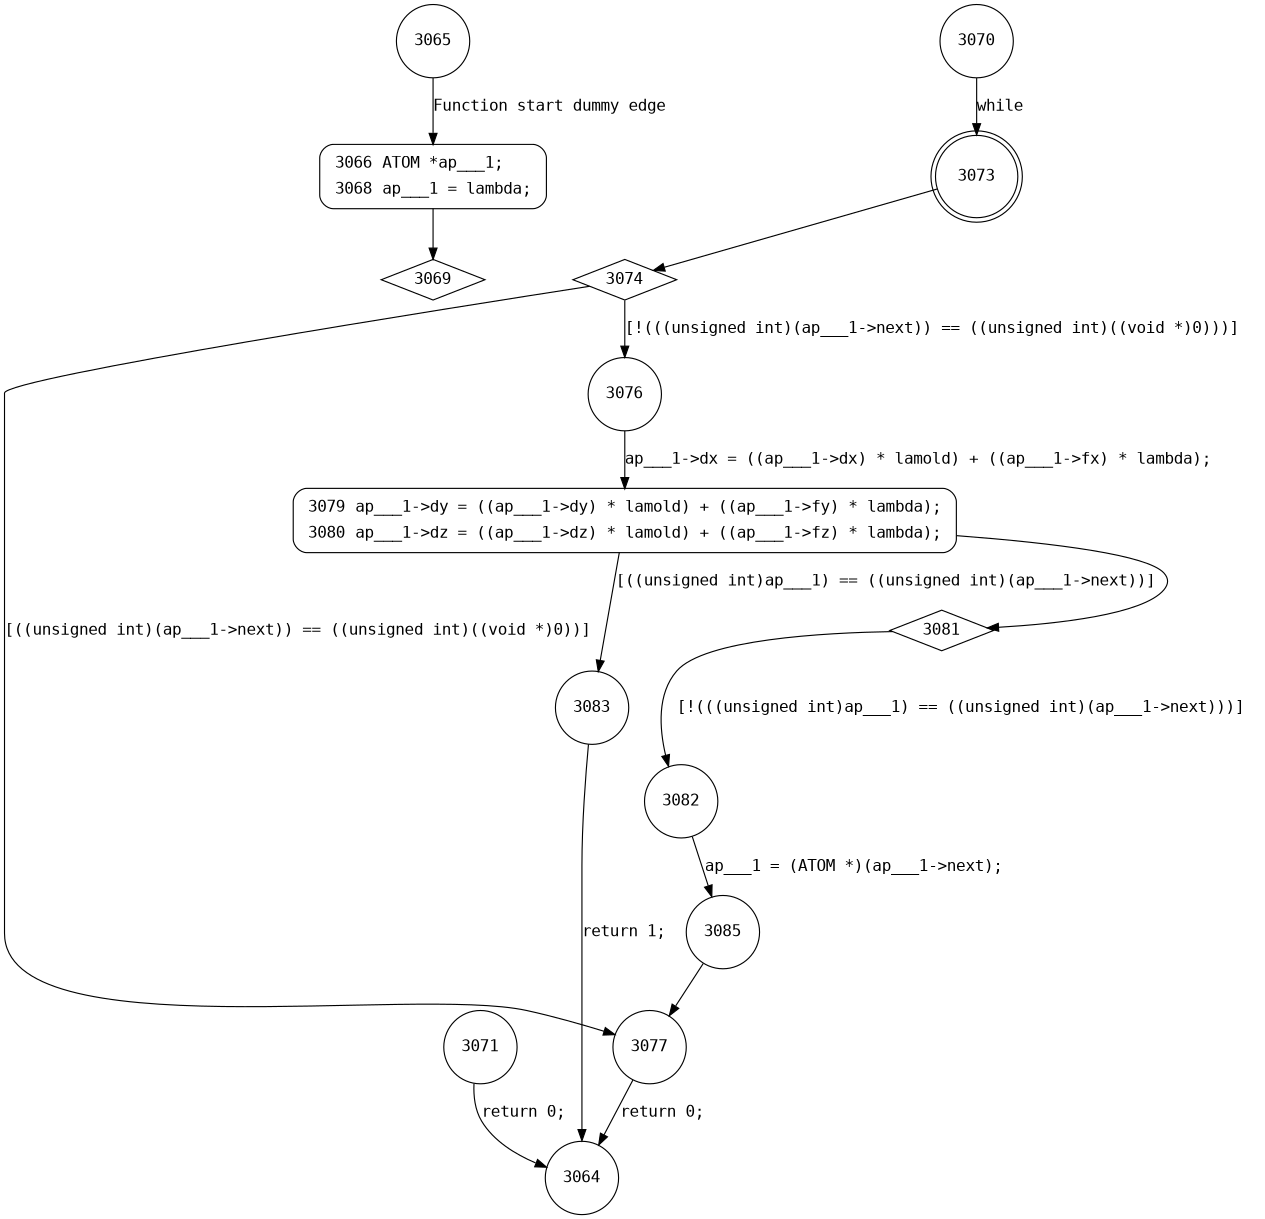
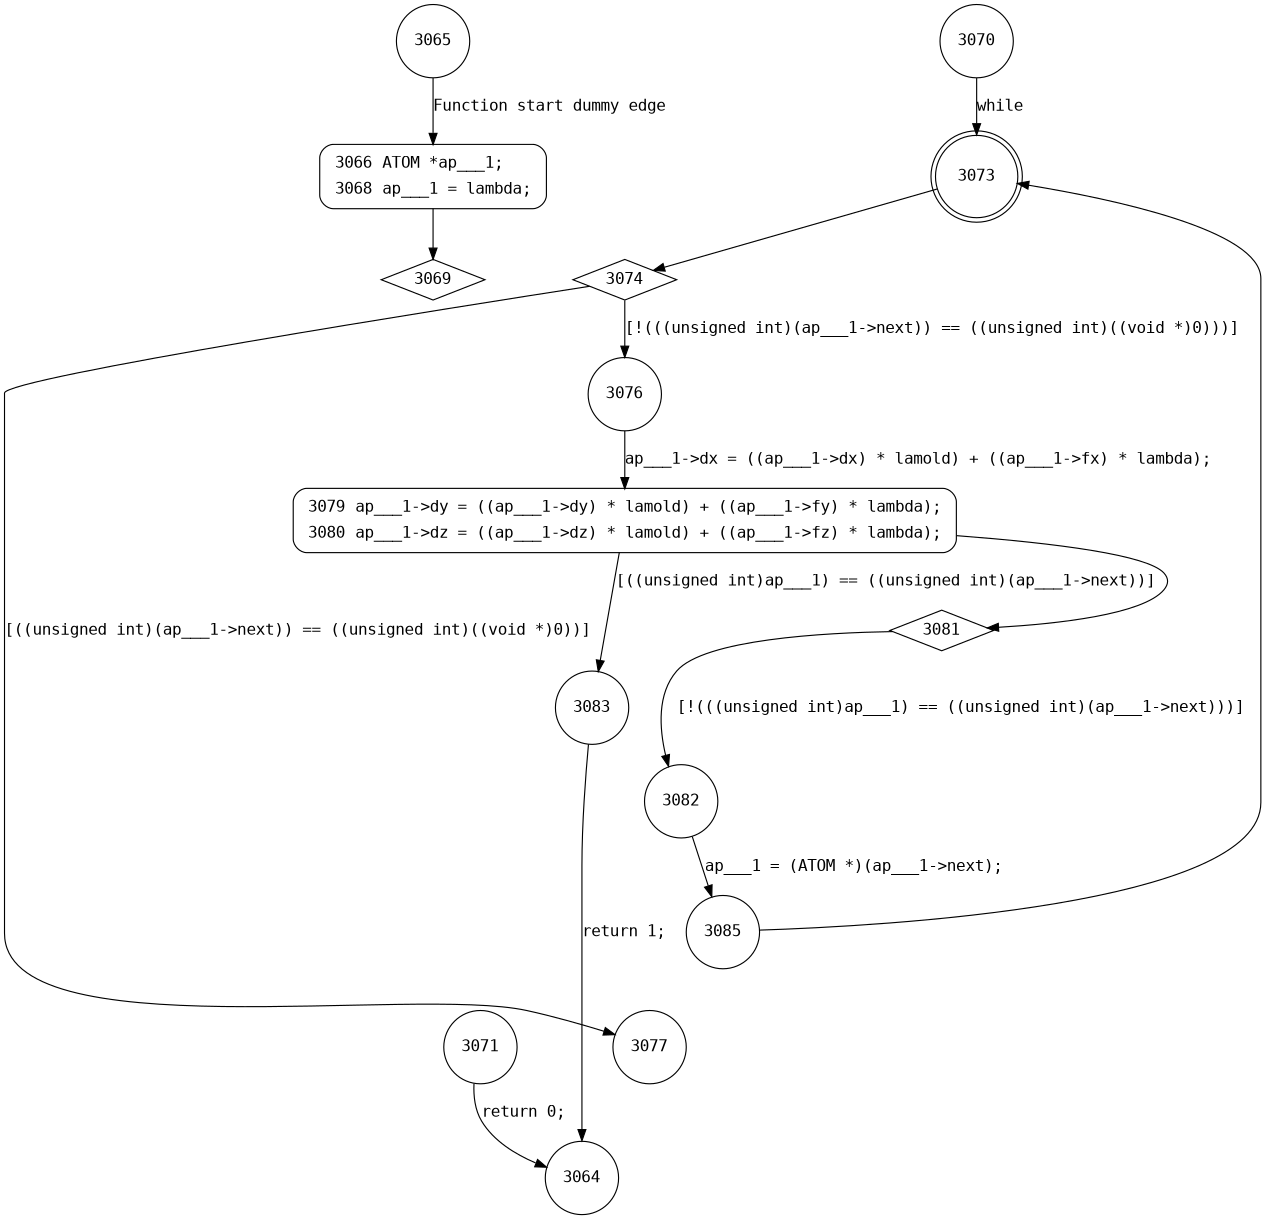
(689, 985) -> (1261, 680)
(618, 1107) -> none
